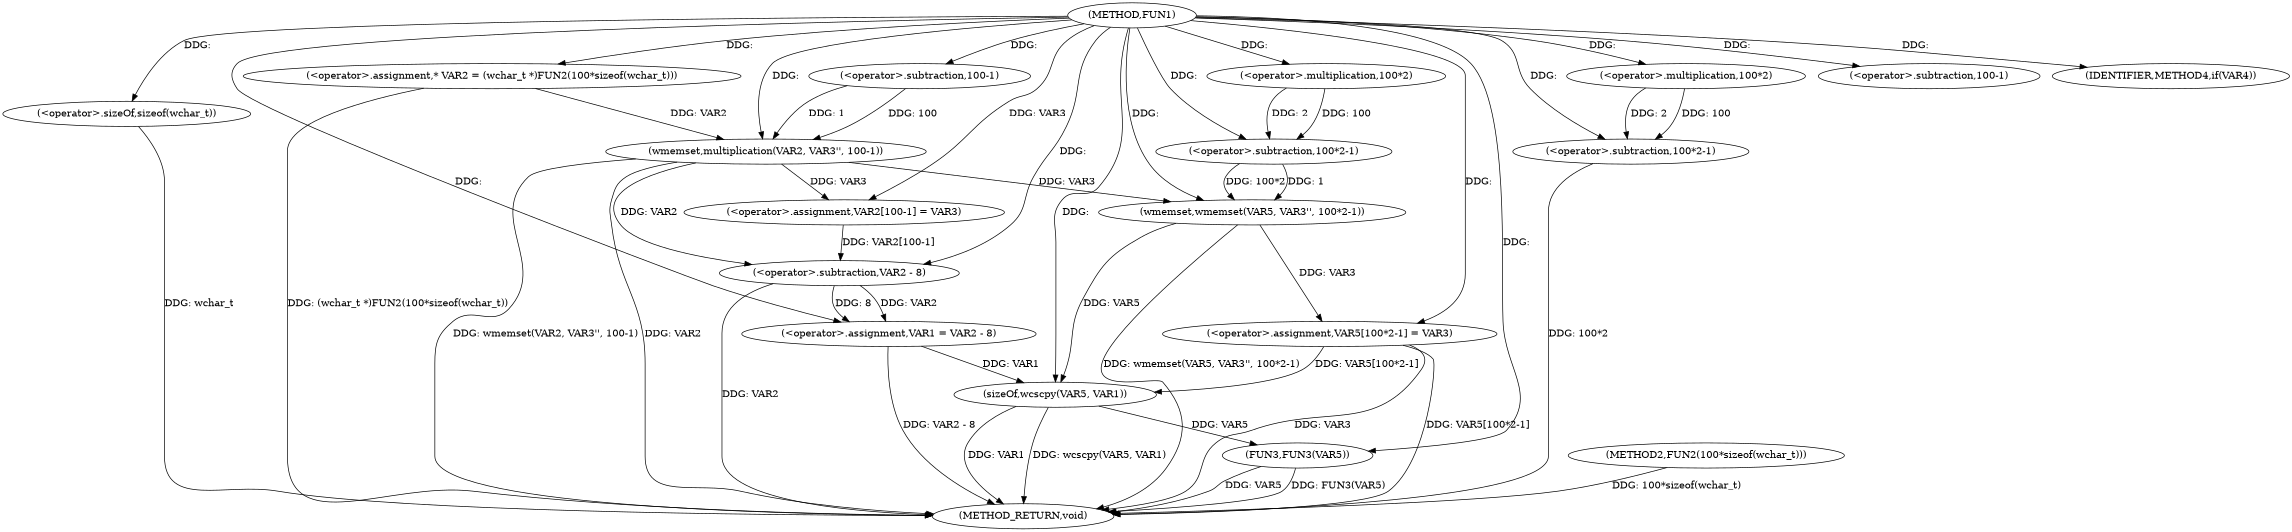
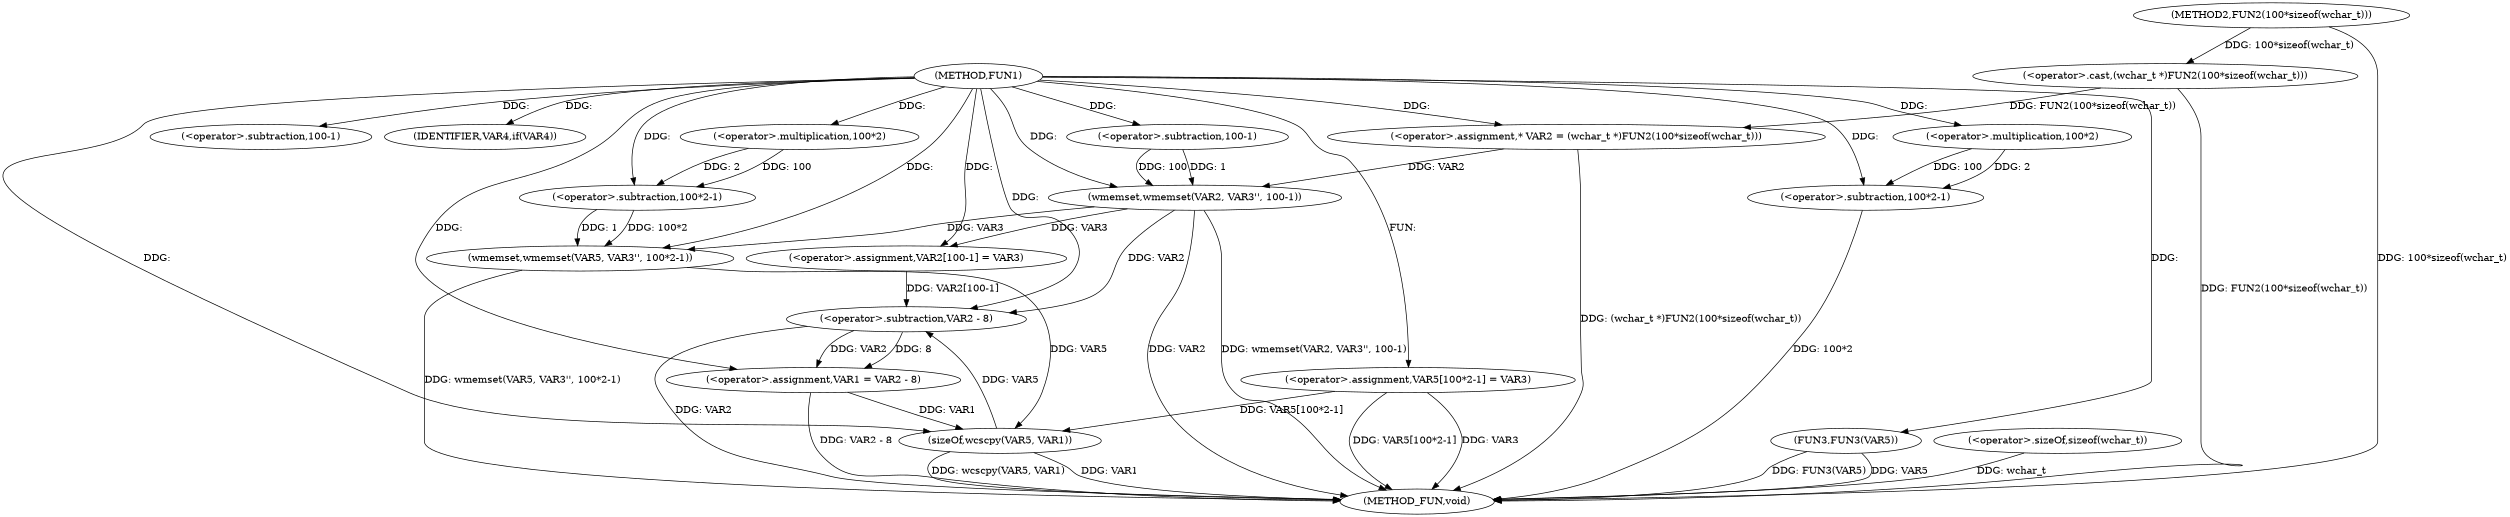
(588, 21) -> none
none -> (2165, 76)
(2171, 76) -> (485, 137)
(1038, 114) -> (981, 167)
(766, 152) -> (1195, 198)
(1480, 182) -> (1404, 228)
(1289, 270) -> none
(1174, 425) -> (973, 376)
(1023, 516) -> (1417, 502)
